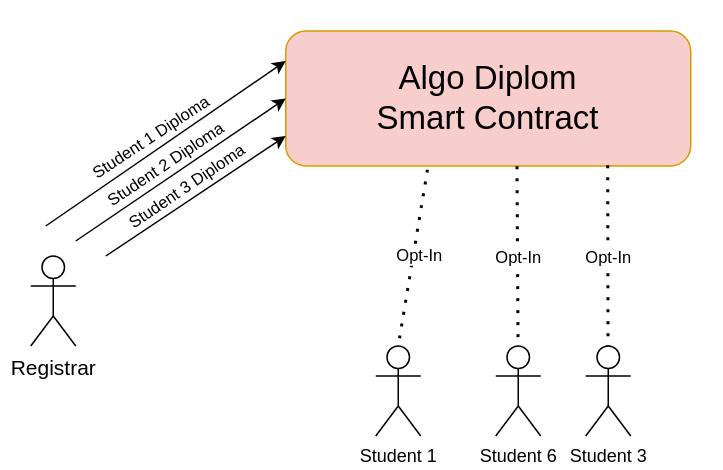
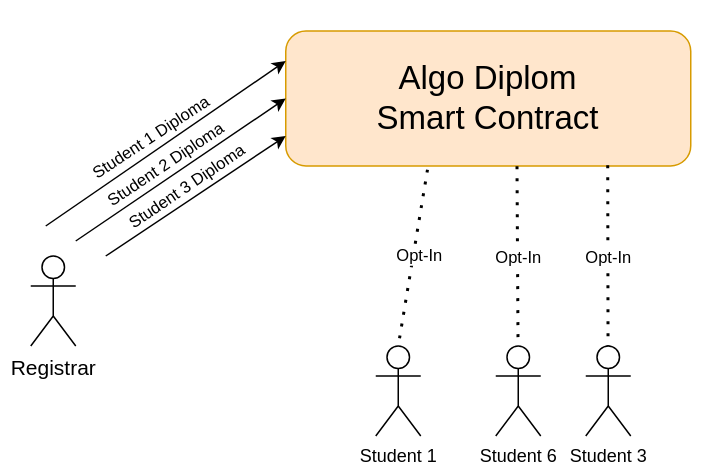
(488, 98) -> (488, 98)
